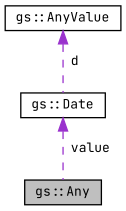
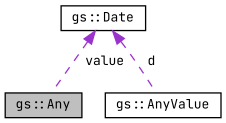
(63, 68) -> (139, 67)
